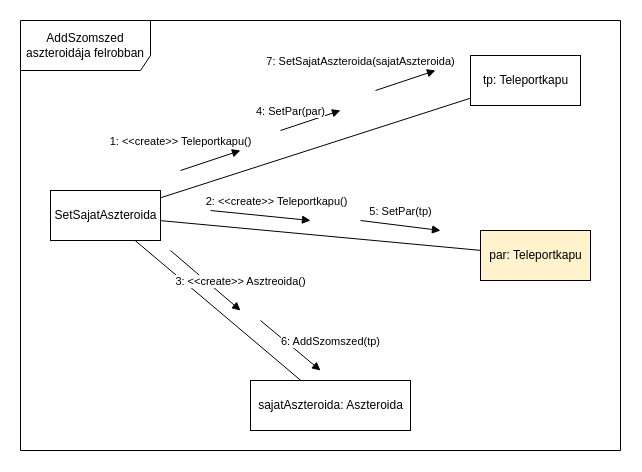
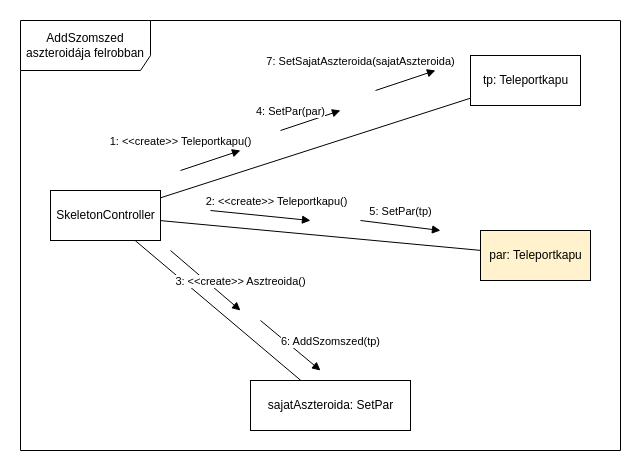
(106, 216) -> (106, 216)
(331, 406) -> (331, 406)
